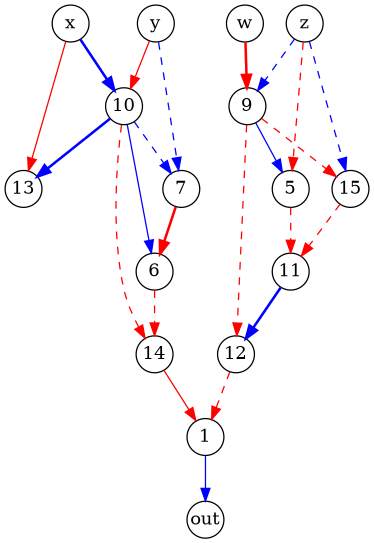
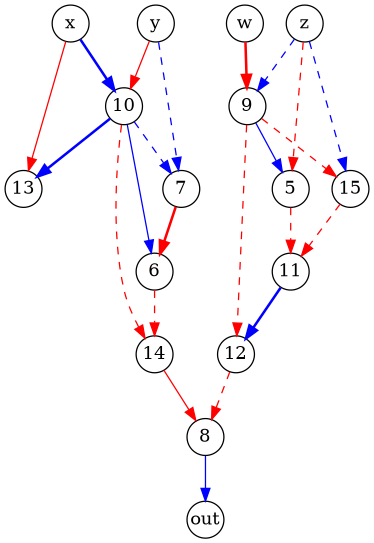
(205, 437) -> (205, 437)
